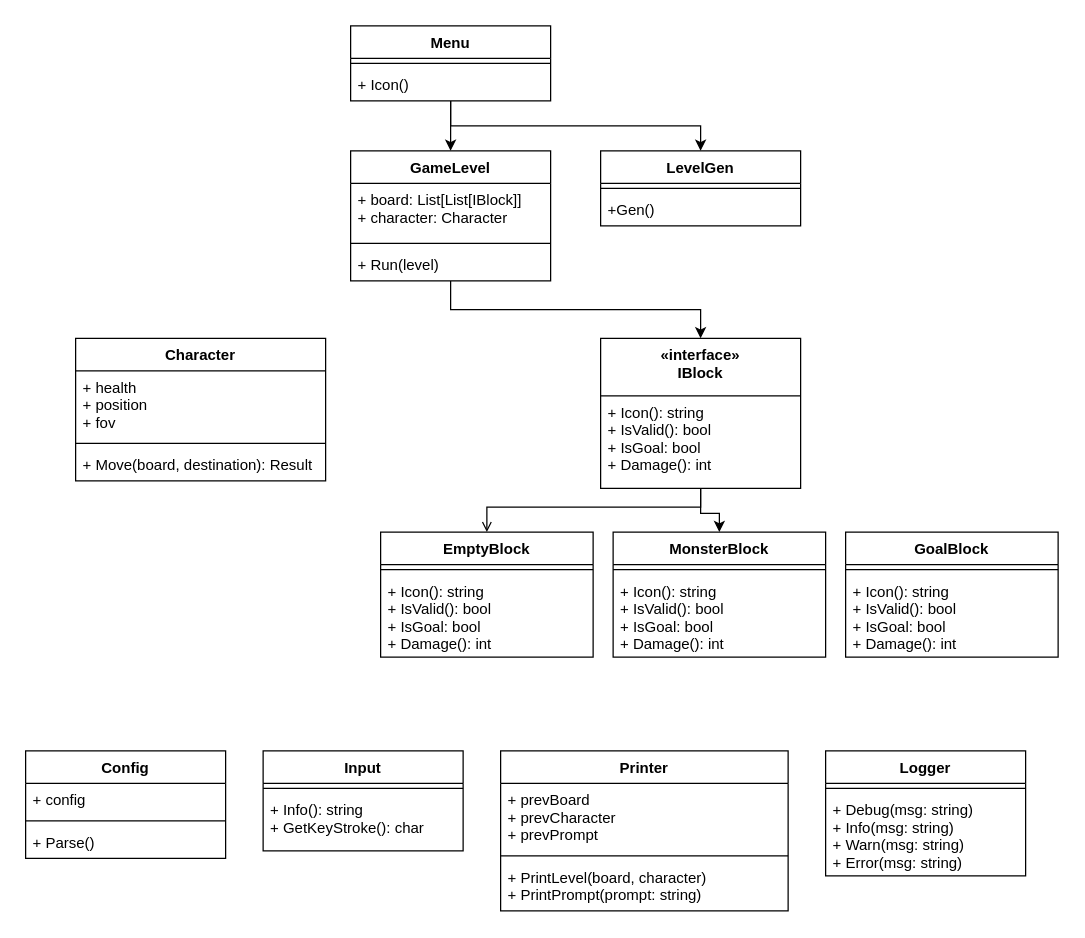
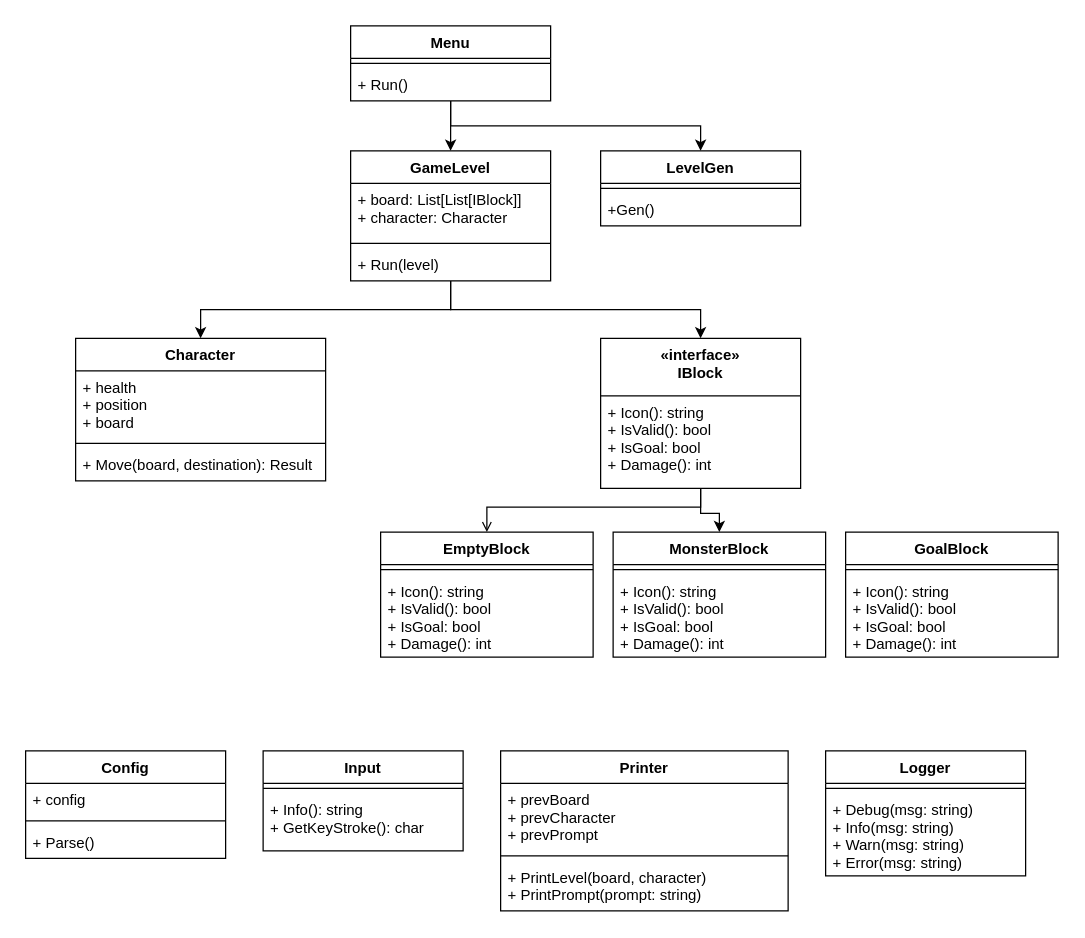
(389, 85) -> (385, 85)
none -> (315, 309)
(112, 388) -> (112, 388)
